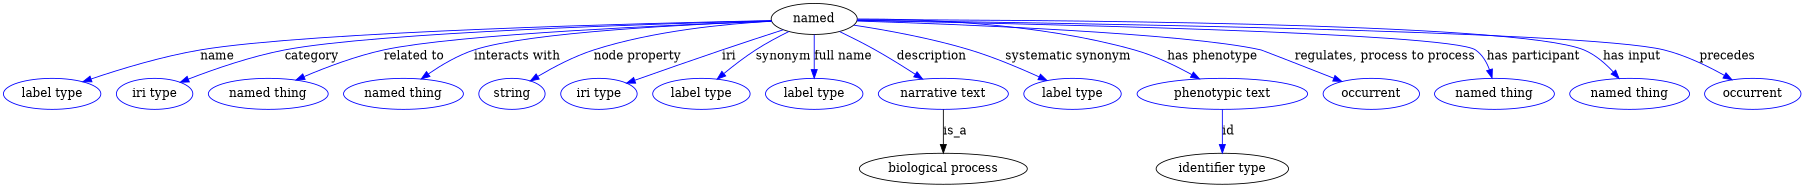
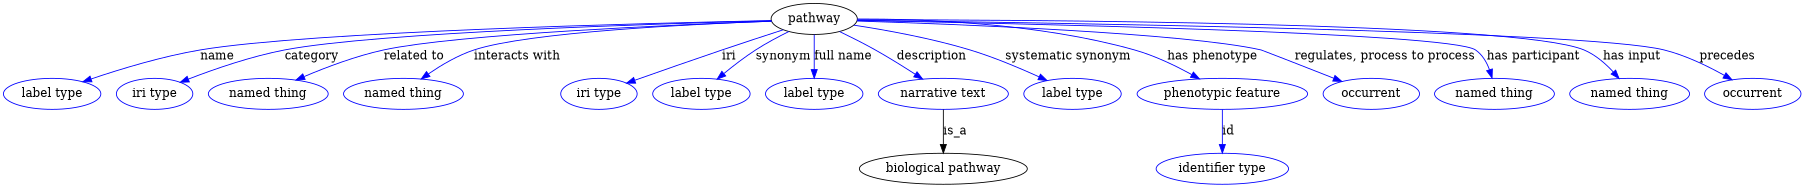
(814, 19) -> (814, 19)
(512, 94) -> none
(1222, 94) -> (1222, 94)
(943, 169) -> (943, 169)
(1222, 169) -> (1222, 169)
